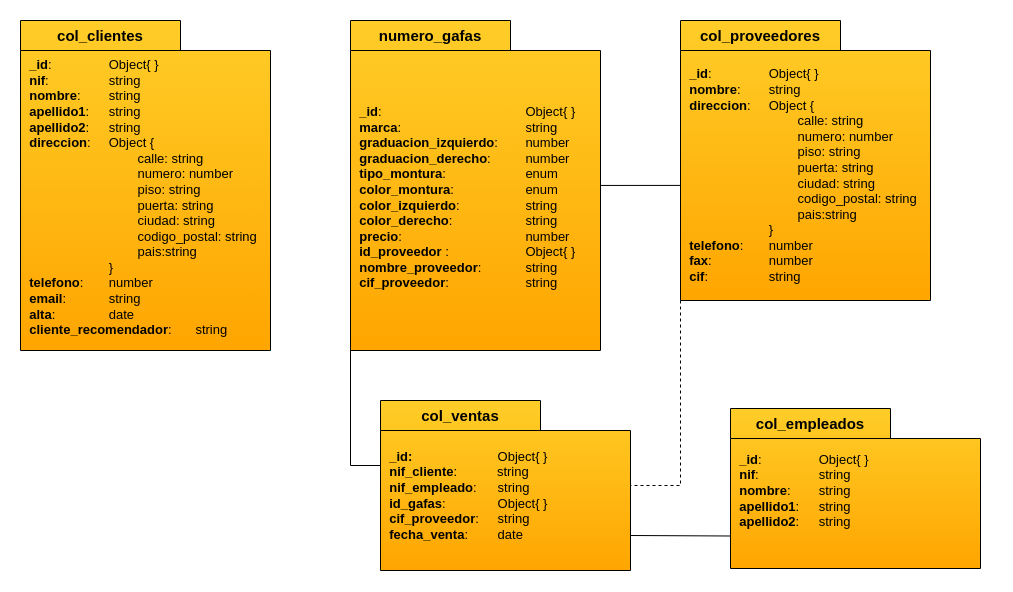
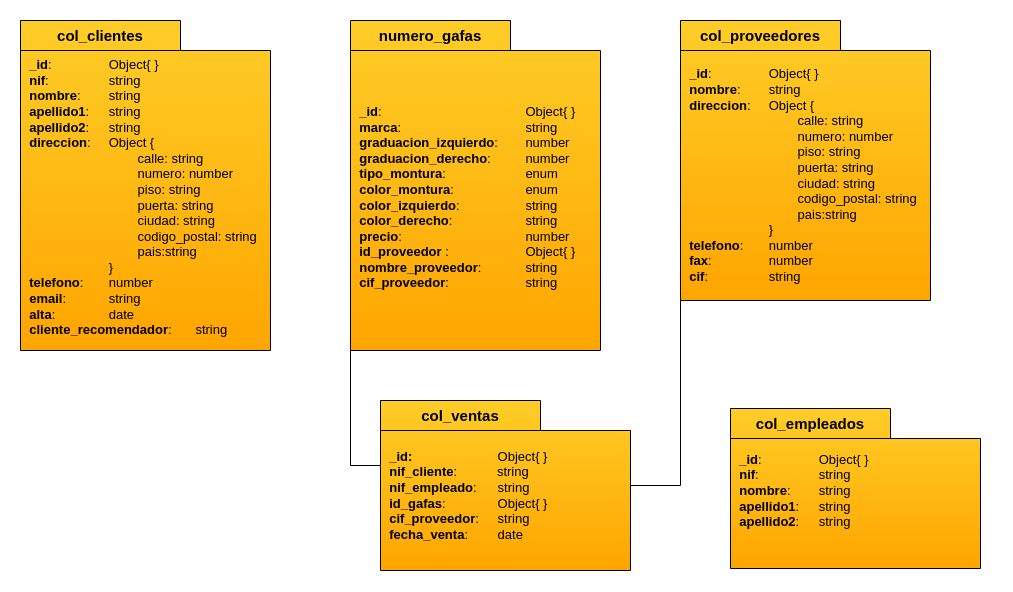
(641, 185) -> none
(681, 419) -> (681, 419)
(681, 536) -> none
